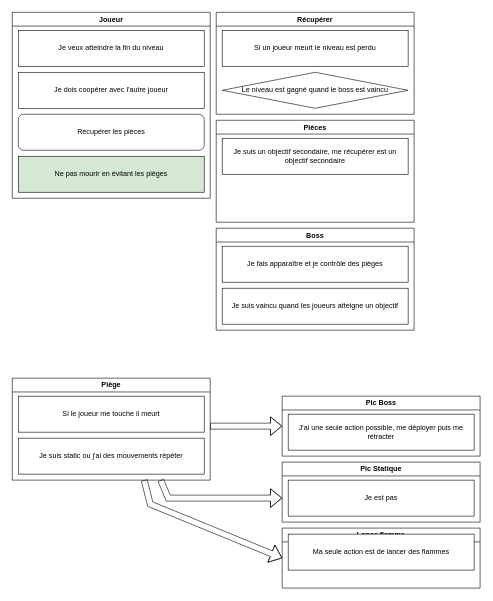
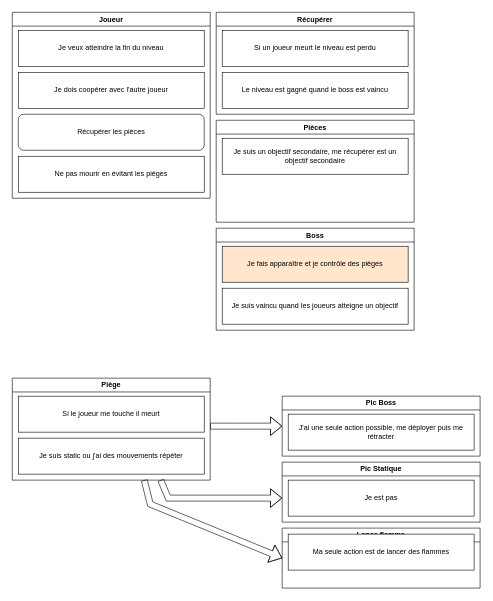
(315, 90) -> (315, 90)
(111, 174) -> (111, 174)
(315, 264) -> (315, 264)
